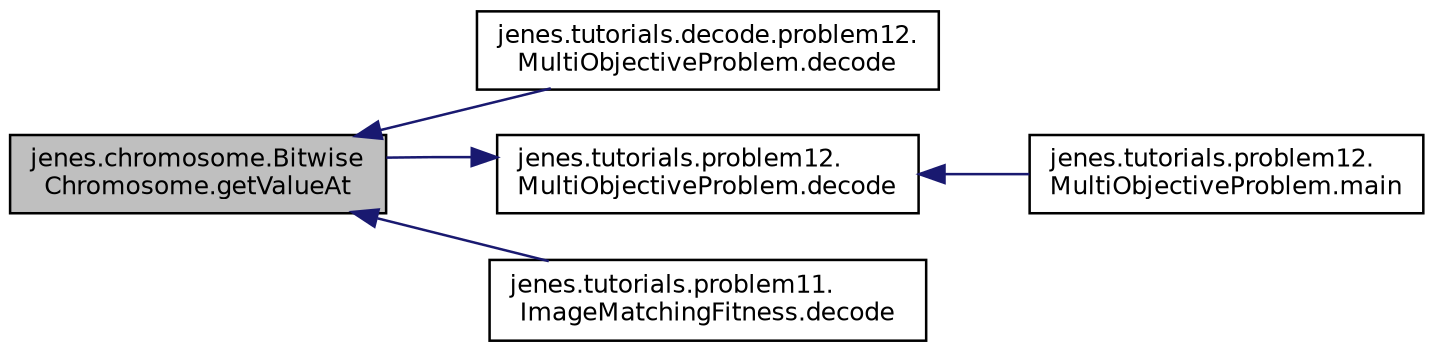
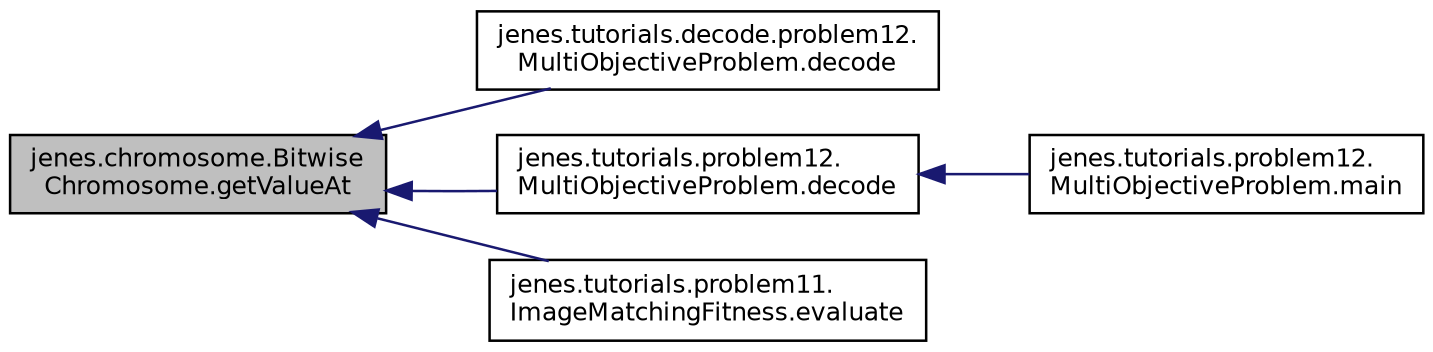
(429, 157) -> (454, 191)
(708, 300) -> (708, 300)
